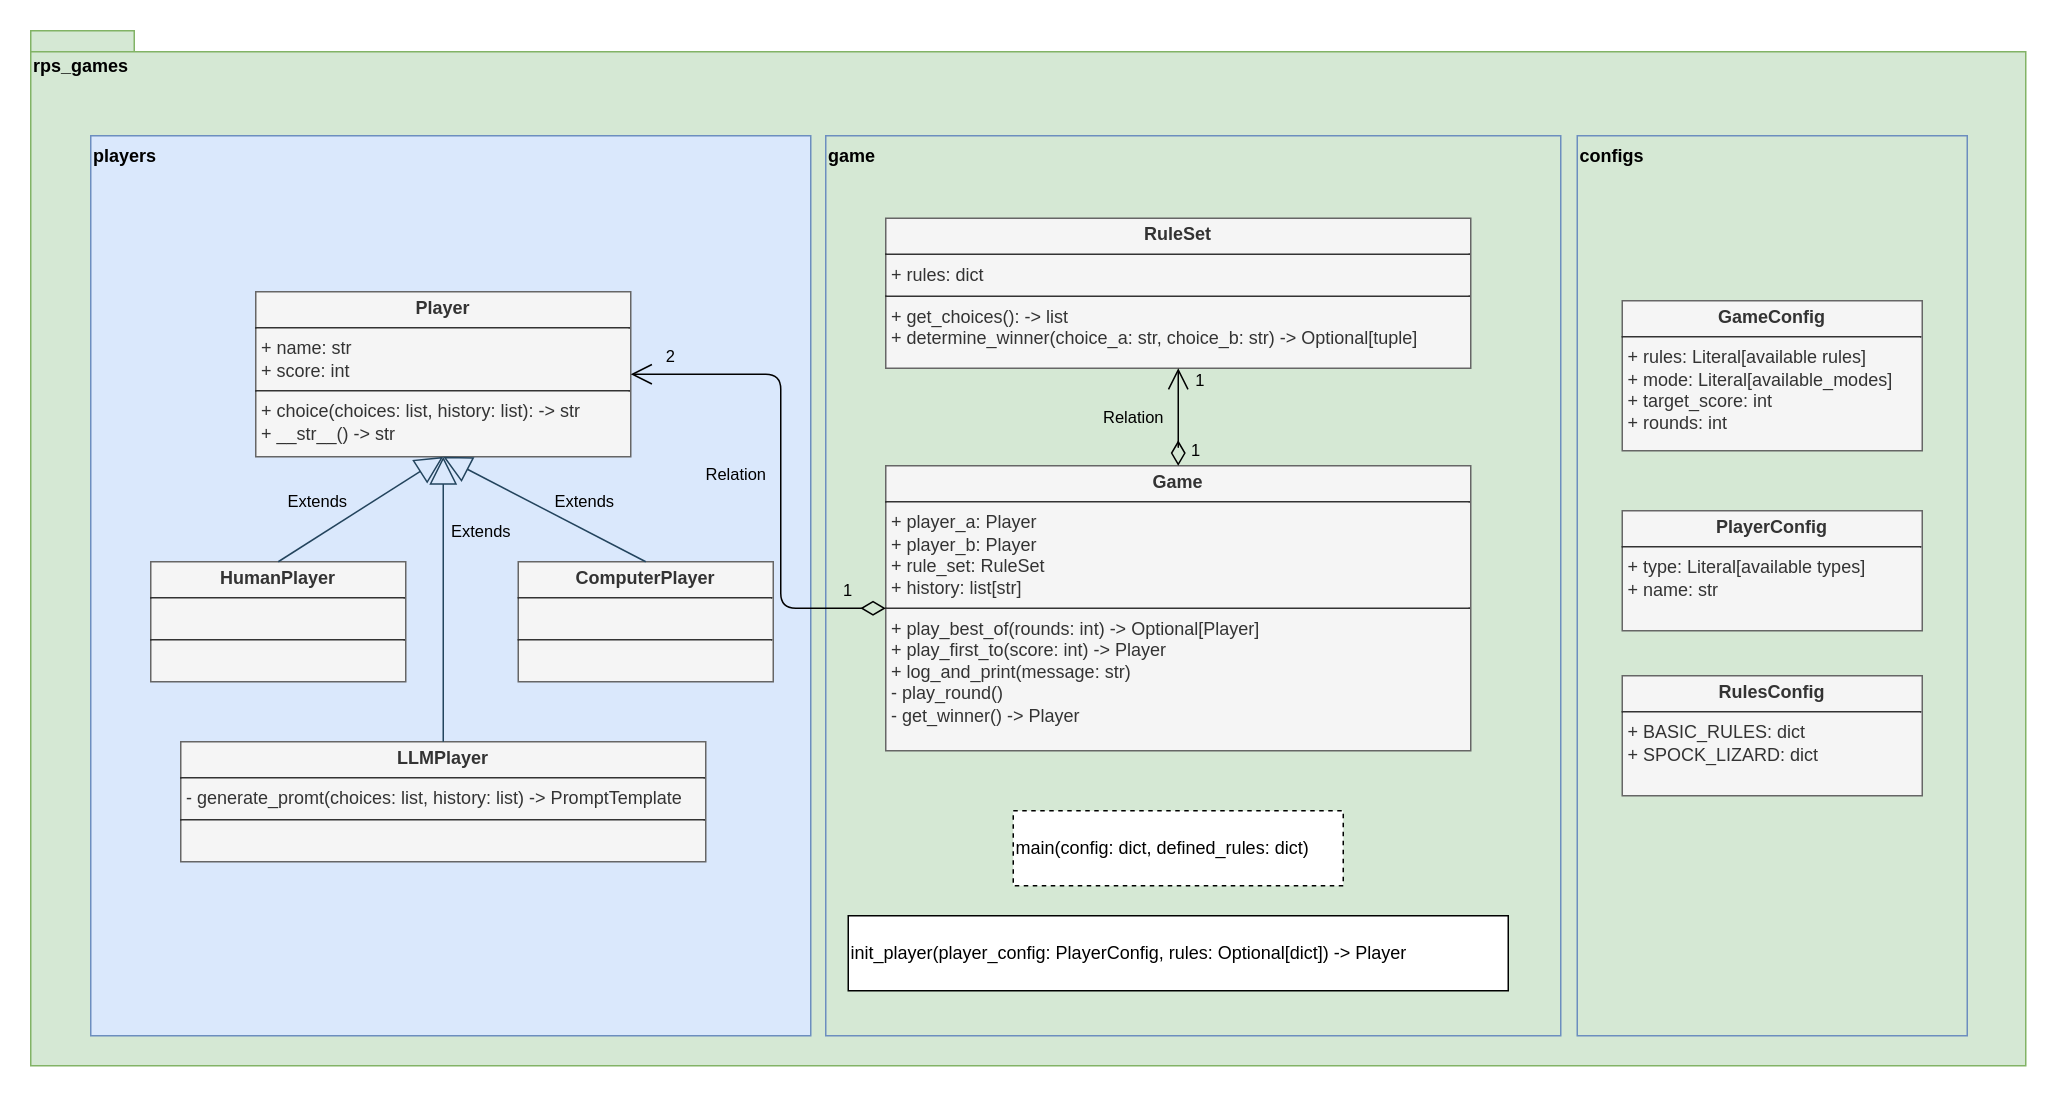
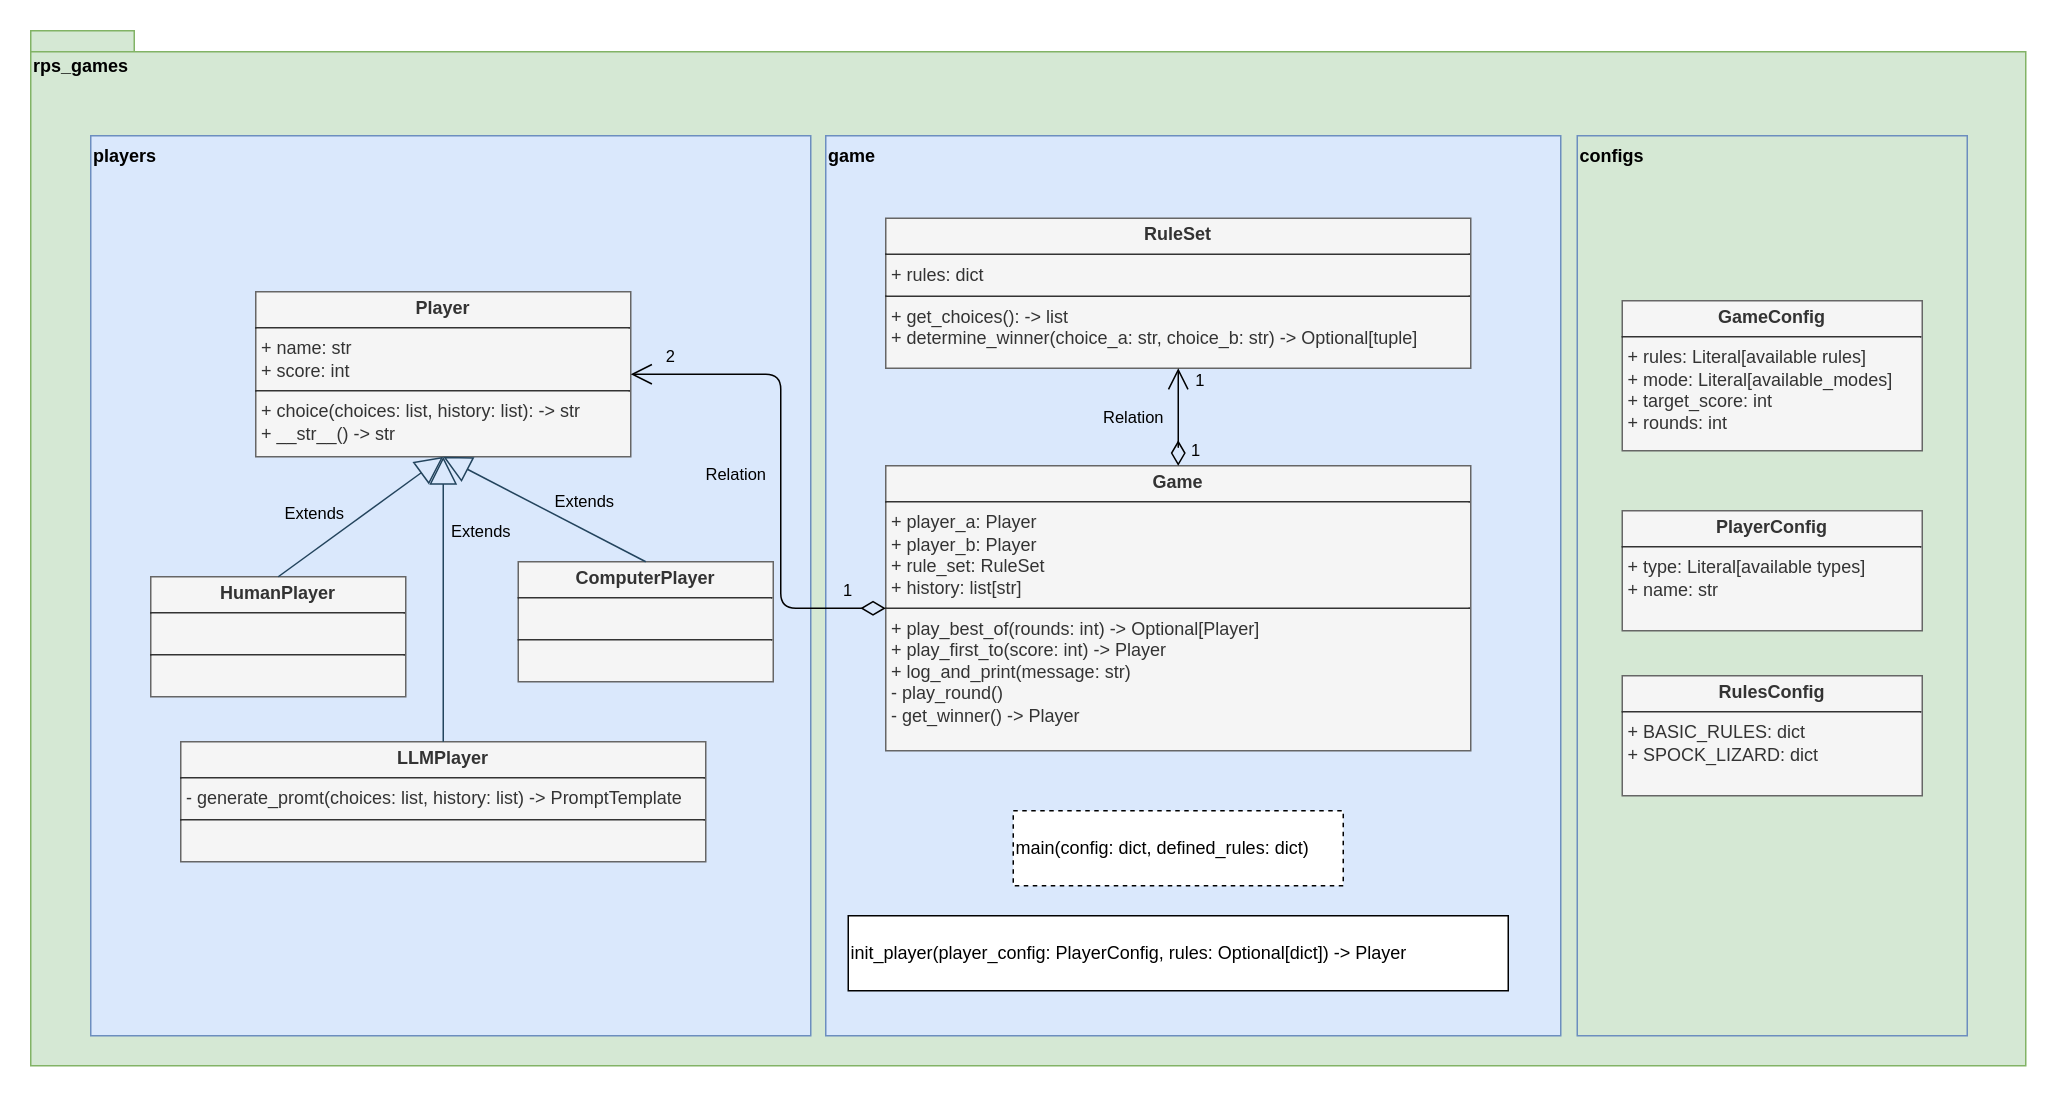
(849, 157) -> (849, 157)
(278, 622) -> (278, 637)
